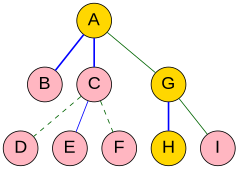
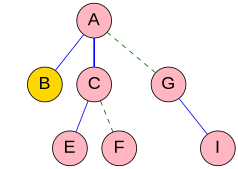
(94, 21) -> (94, 21)
(131, 52) -> (131, 52)
(70, 53) -> (70, 53)
(45, 84) -> (45, 84)
(169, 84) -> (169, 84)
(193, 116) -> (193, 116)
(21, 148) -> none
(169, 148) -> none
